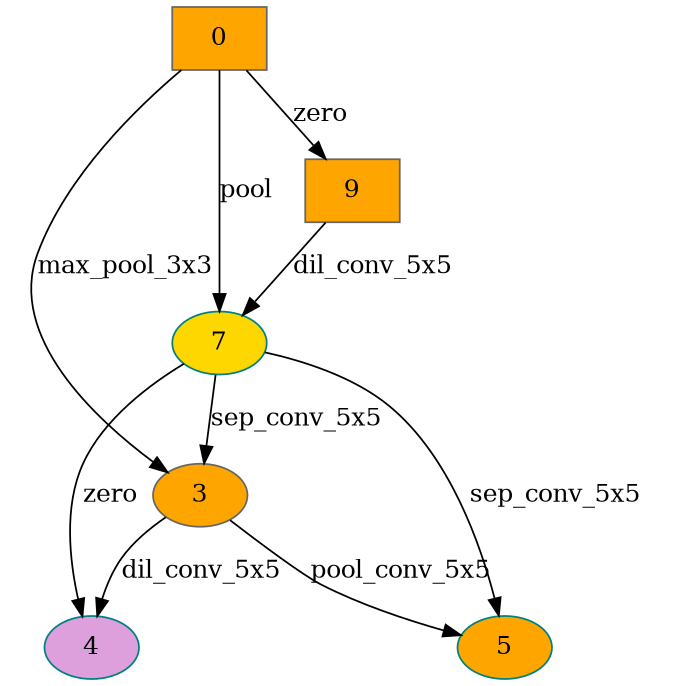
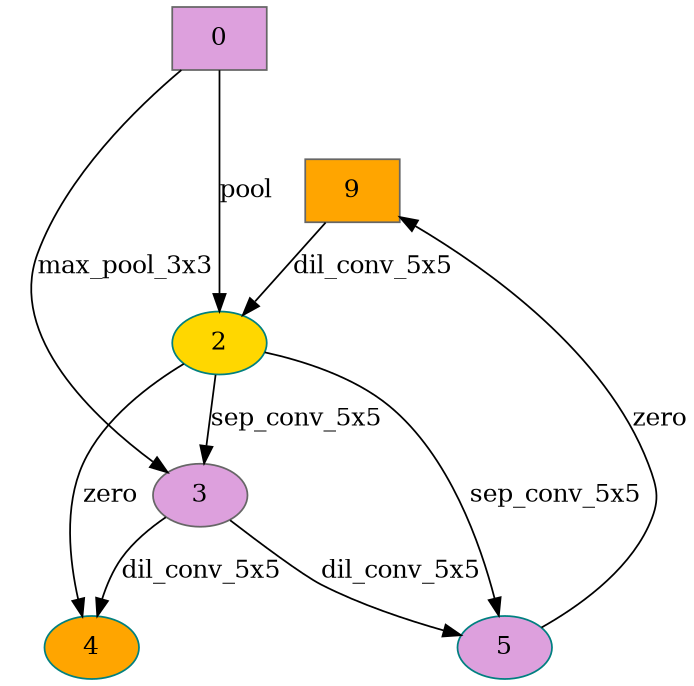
(219, 38) -> (219, 38)
(280, 108) -> (619, 409)
(219, 343) -> (219, 343)
(200, 495) -> (200, 495)
(401, 571) -> (401, 571)
(92, 648) -> (92, 648)
(505, 648) -> (505, 648)
